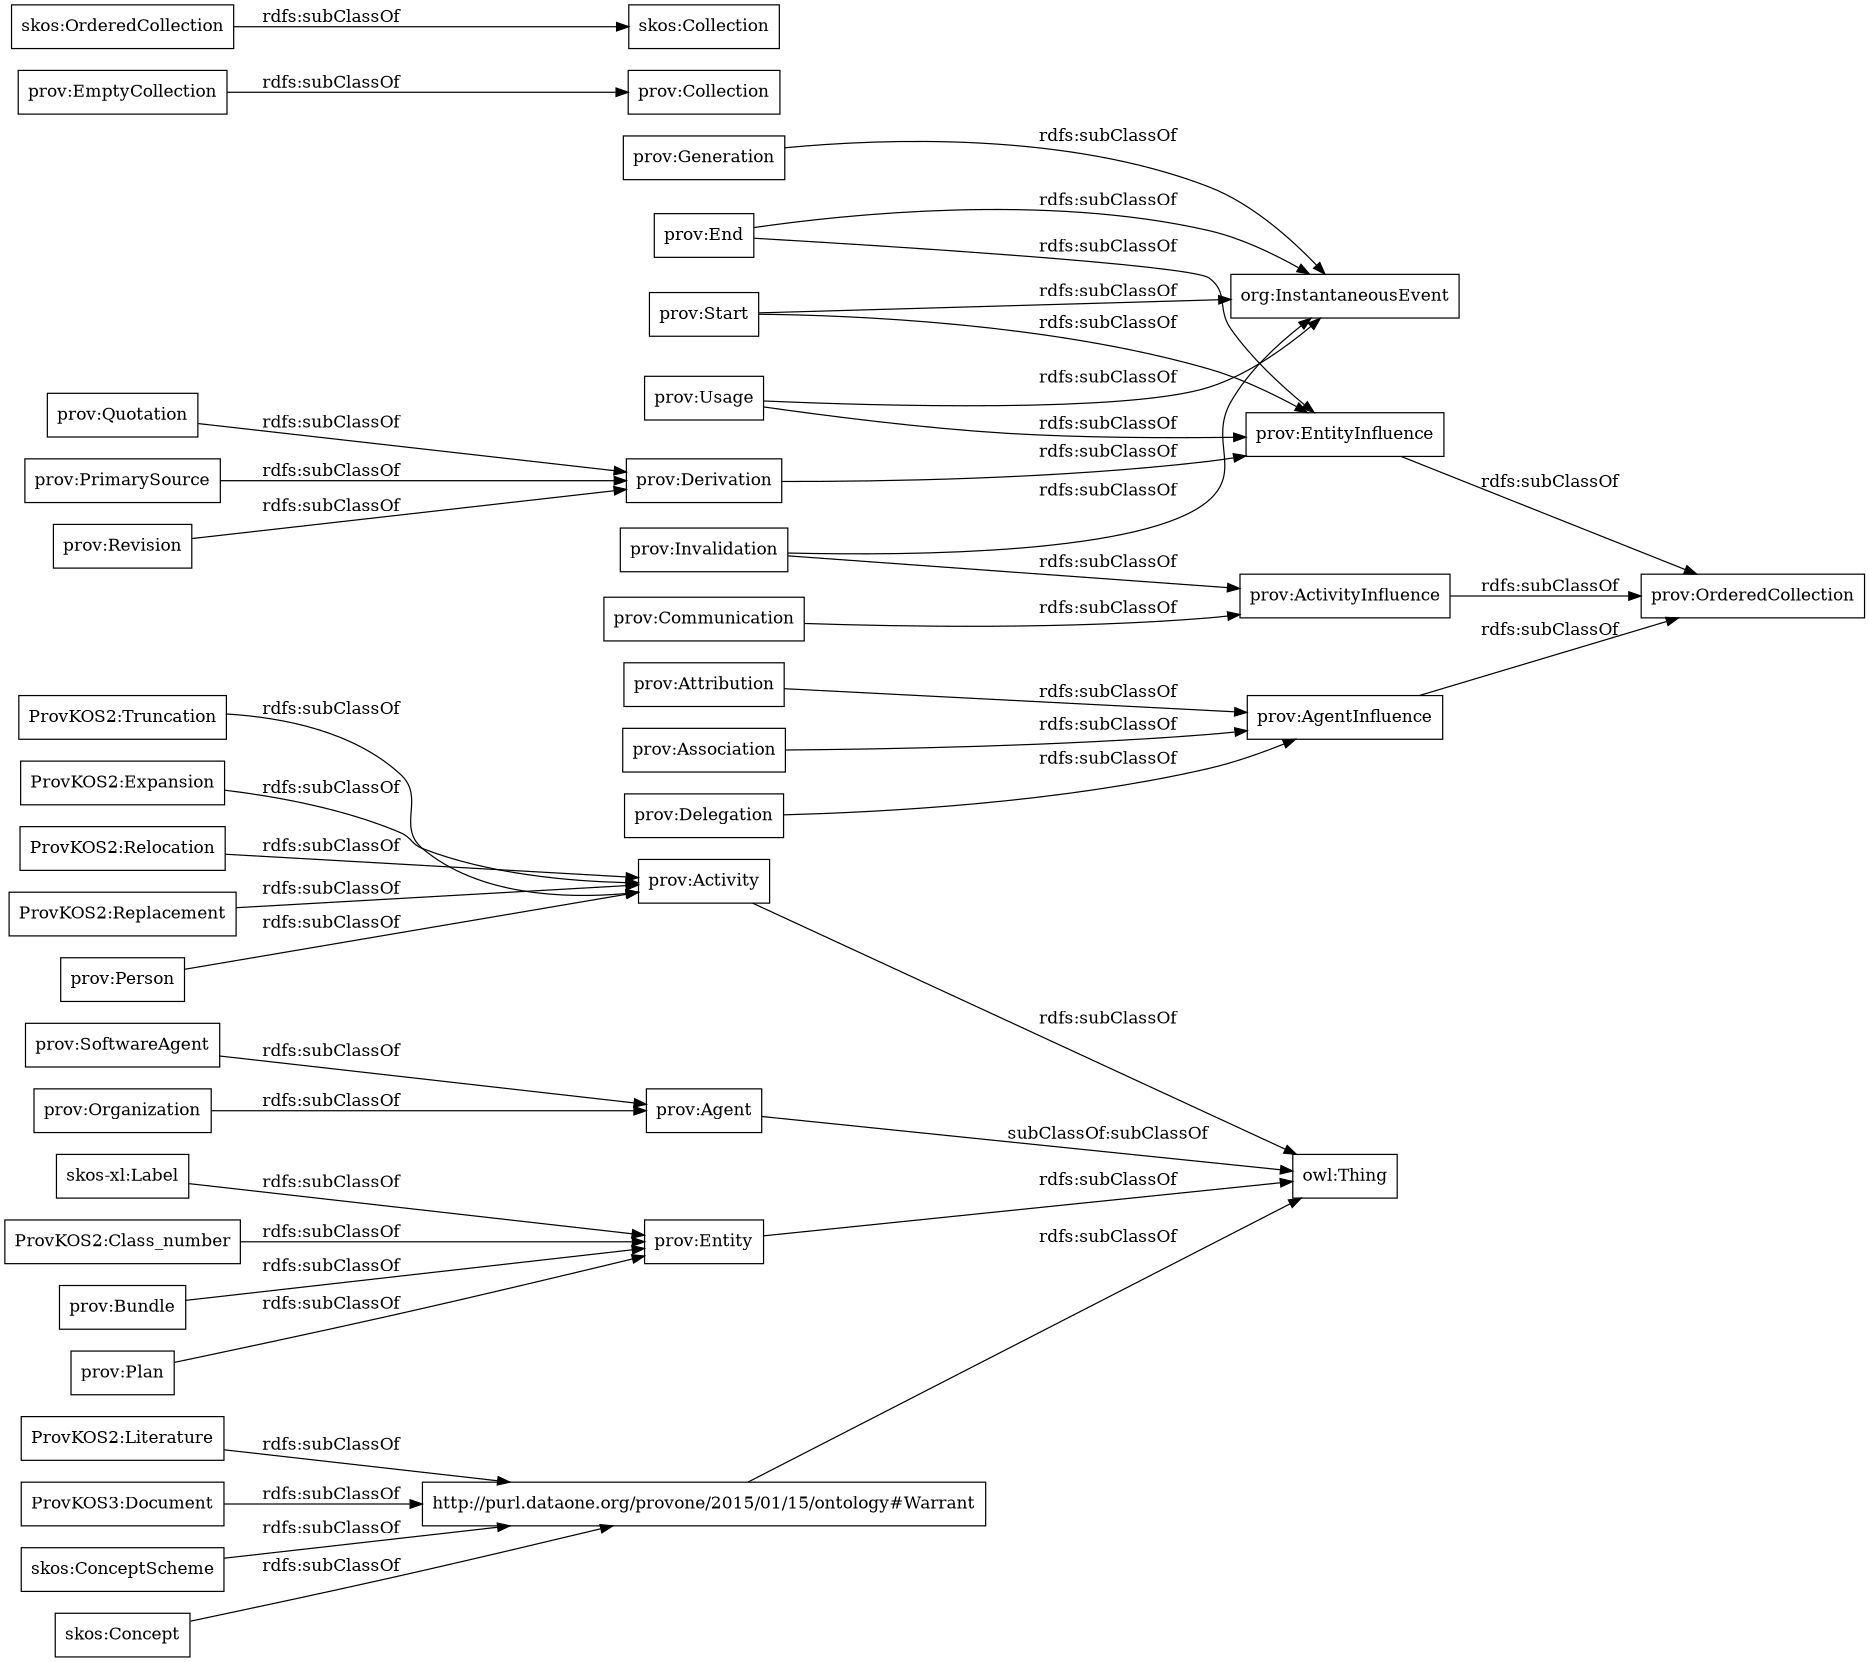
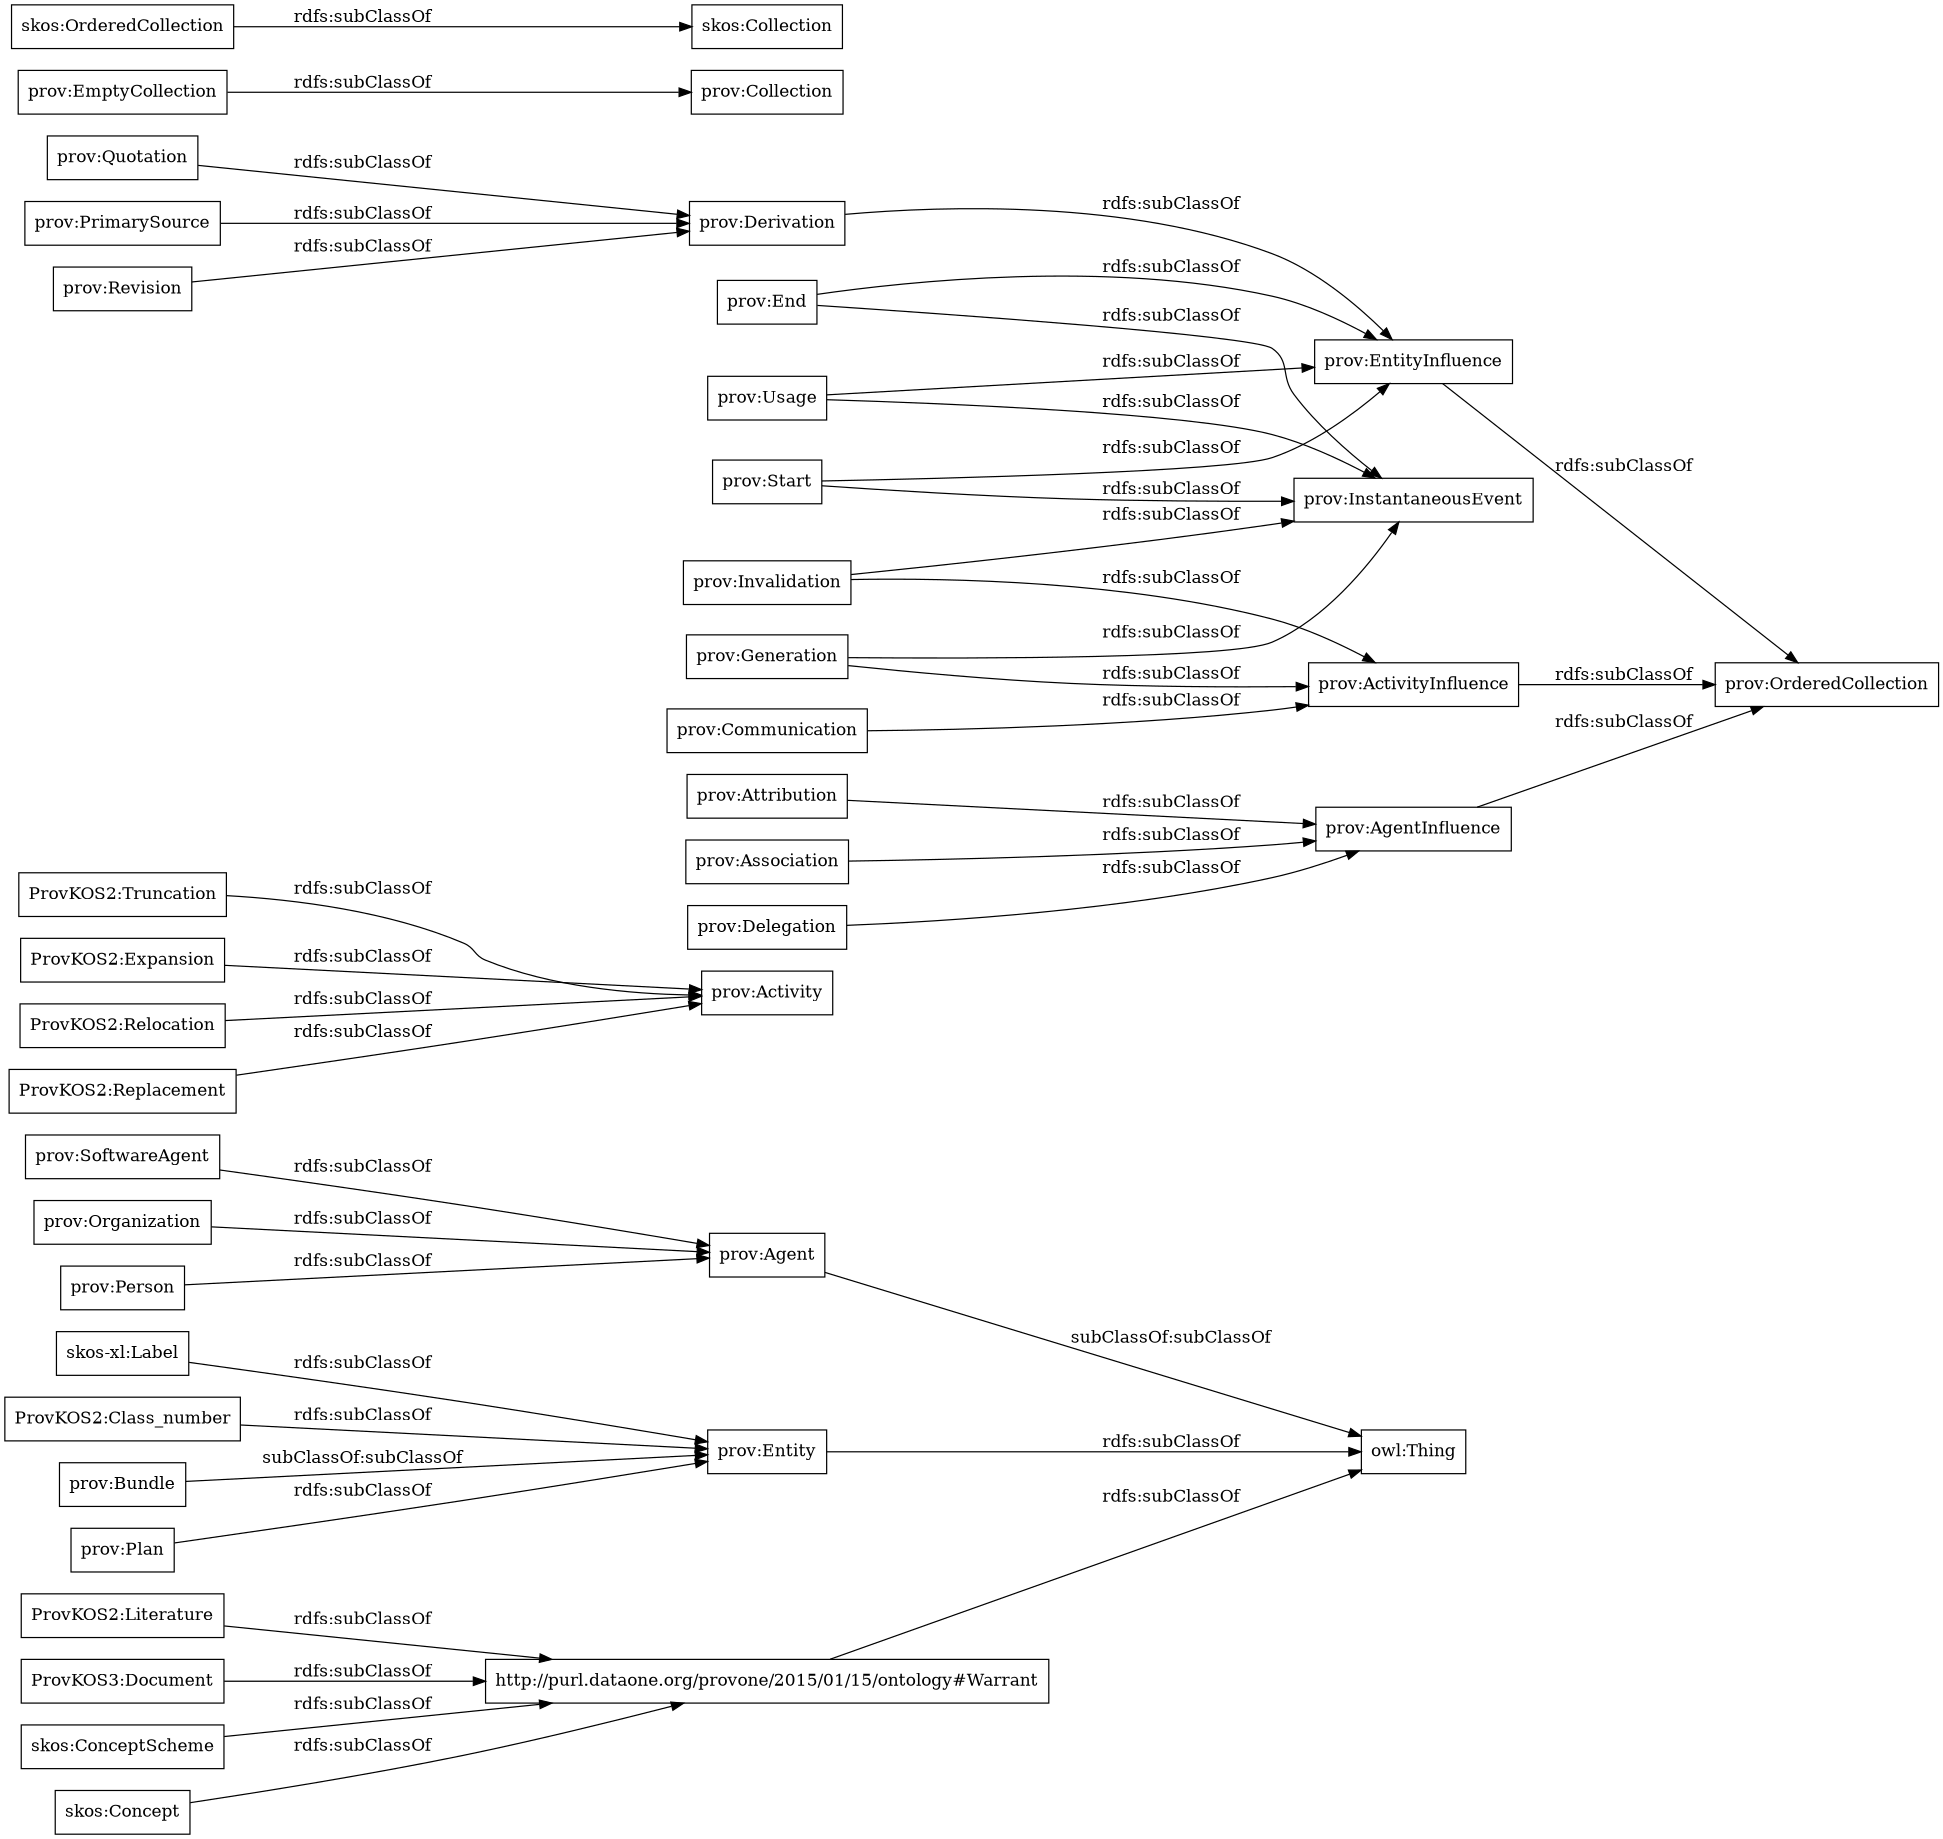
(1345, 296) -> (1414, 500)
none -> (1072, 683)
(405, 932) -> (441, 1272)
(1019, 1026) -> none
(331, 1267) -> (363, 1458)
